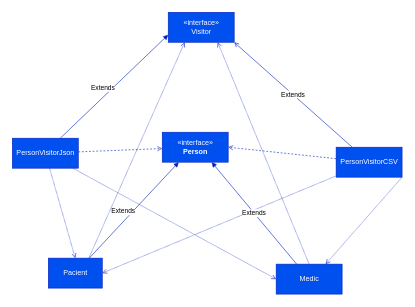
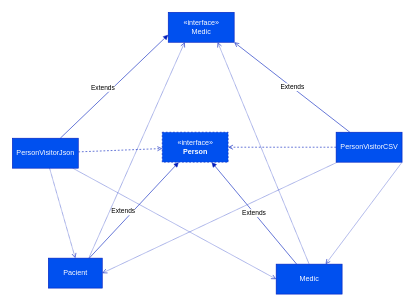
(202, 27) -> (202, 27)
(195, 147) -> (195, 147)
(369, 162) -> (369, 147)
